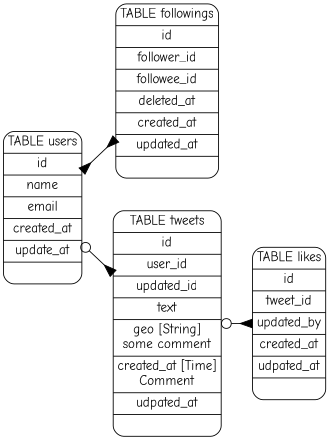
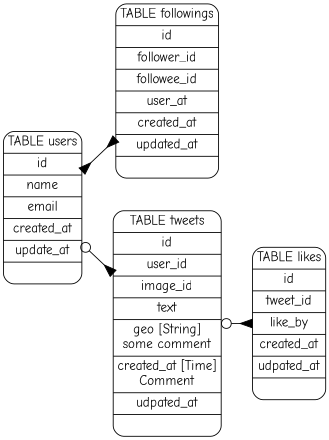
(167, 101) -> (167, 101)
(167, 286) -> (167, 286)
(289, 323) -> (289, 323)
